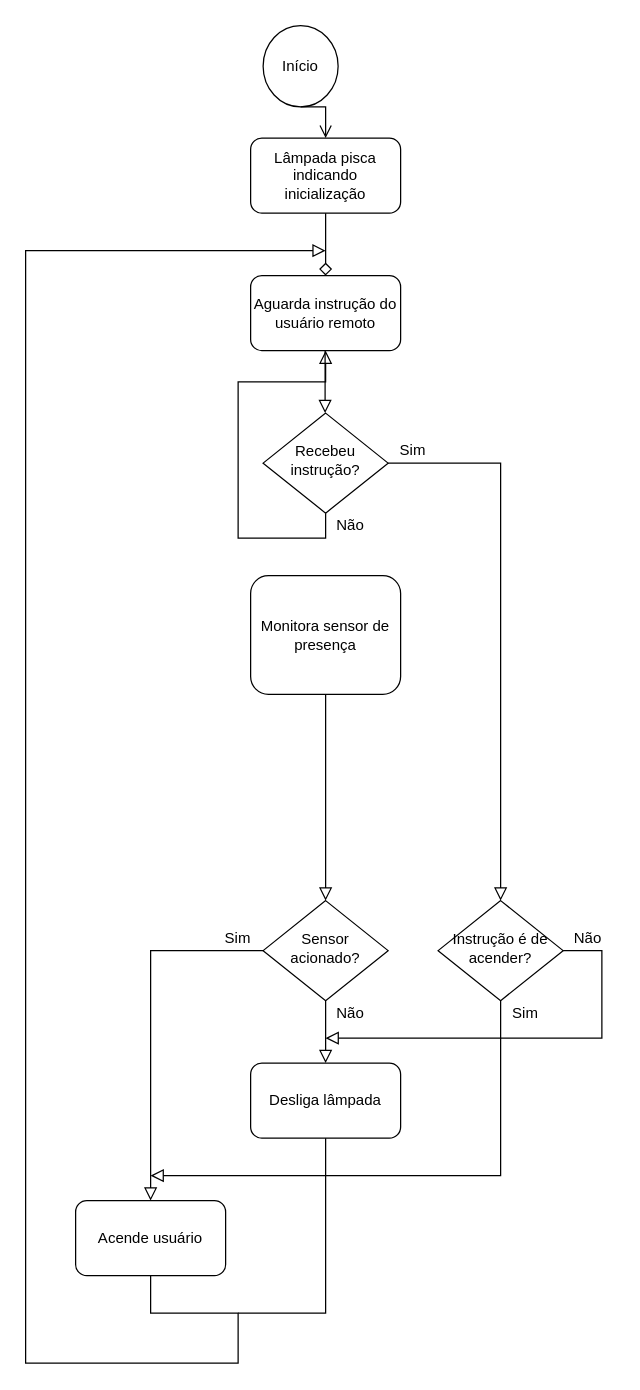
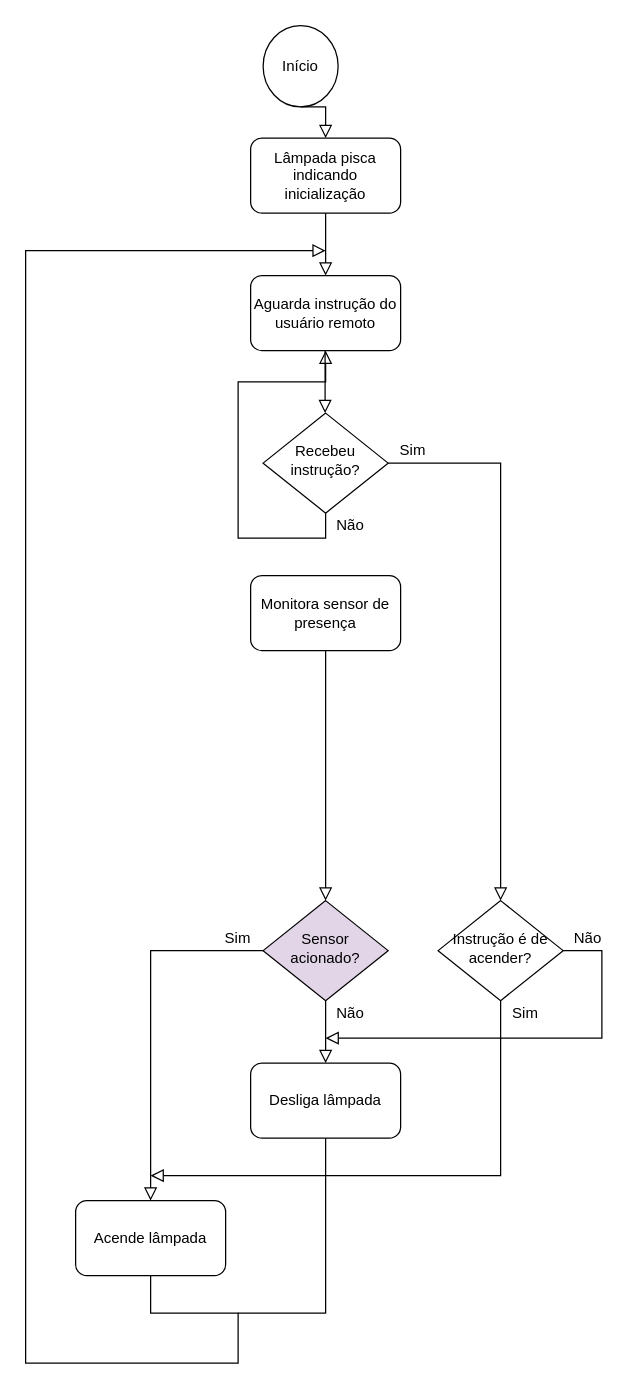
(326, 129) -> (326, 124)
(326, 261) -> (326, 261)
(326, 635) -> (326, 613)
(326, 951) -> (326, 951)
(151, 1238) -> (151, 1238)
